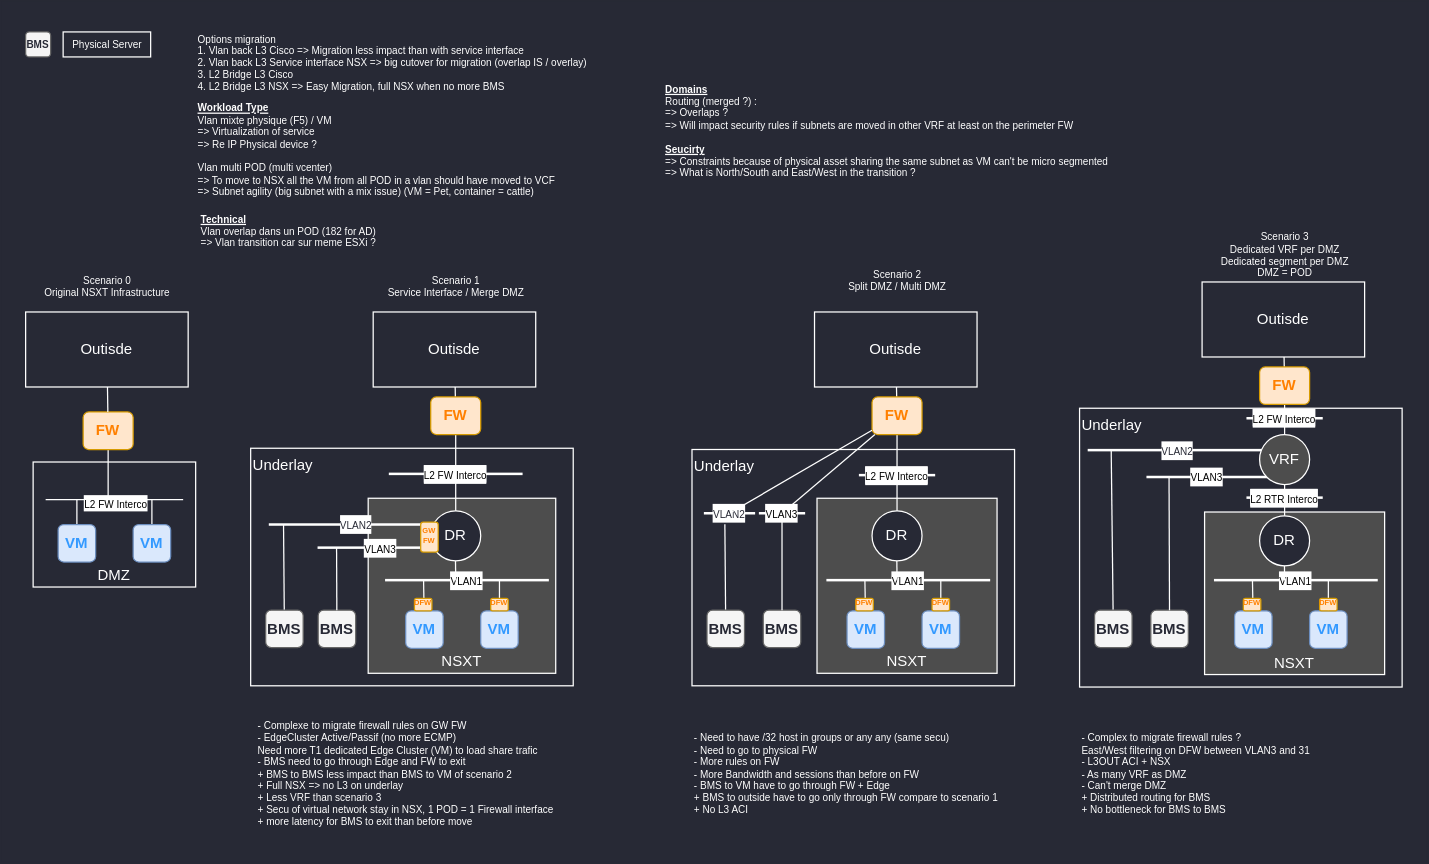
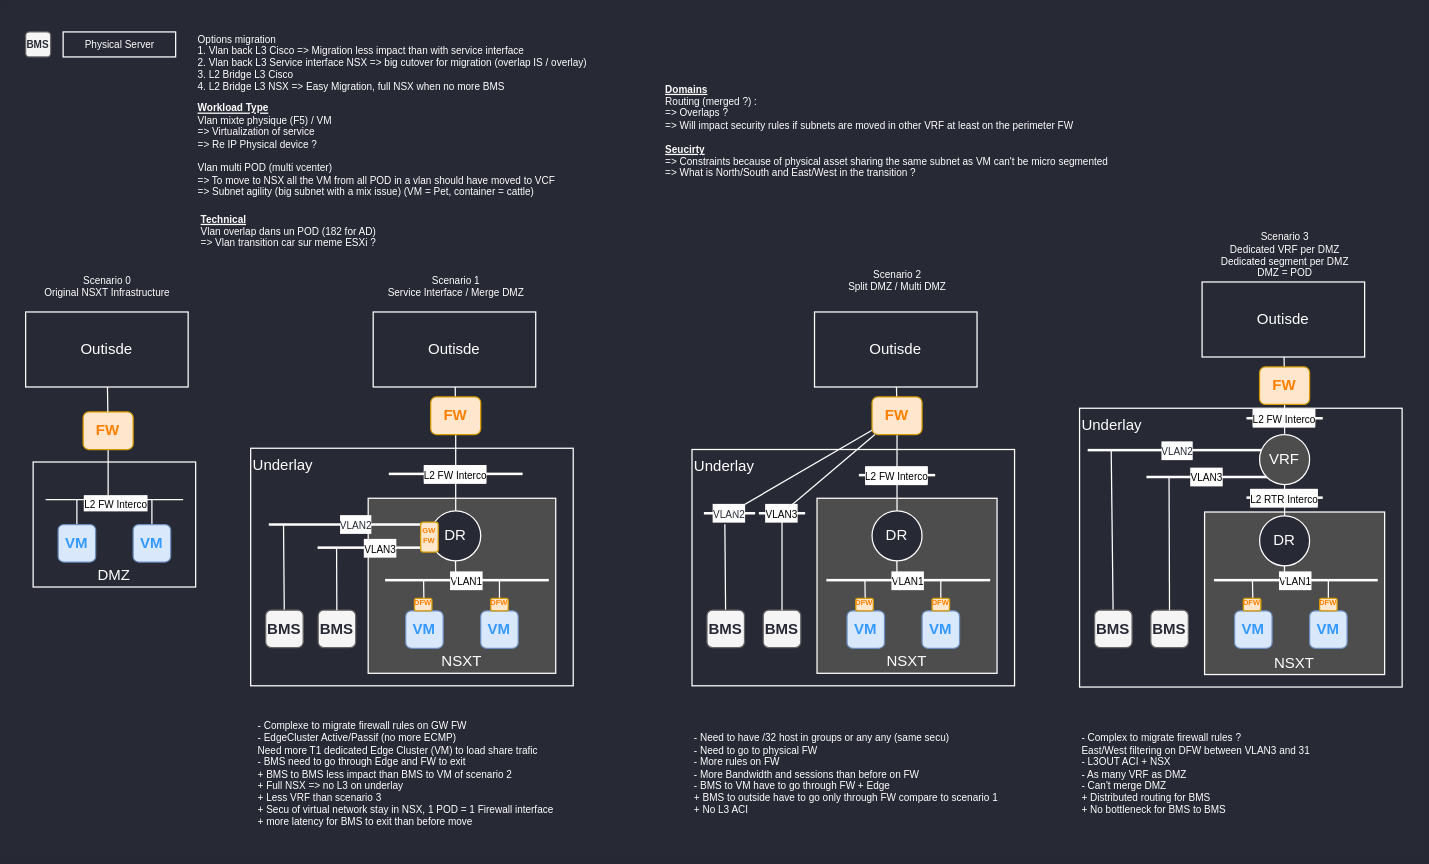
(107, 44) -> (119, 44)
